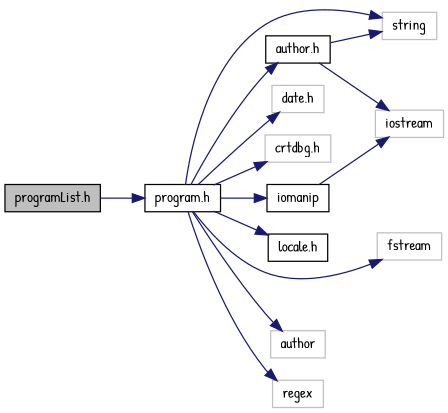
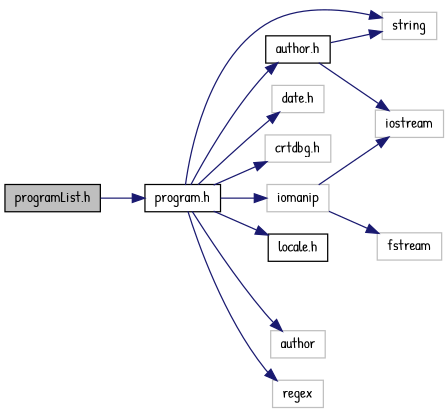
(298, 198) -> (298, 198)
(271, 274) -> (348, 220)
